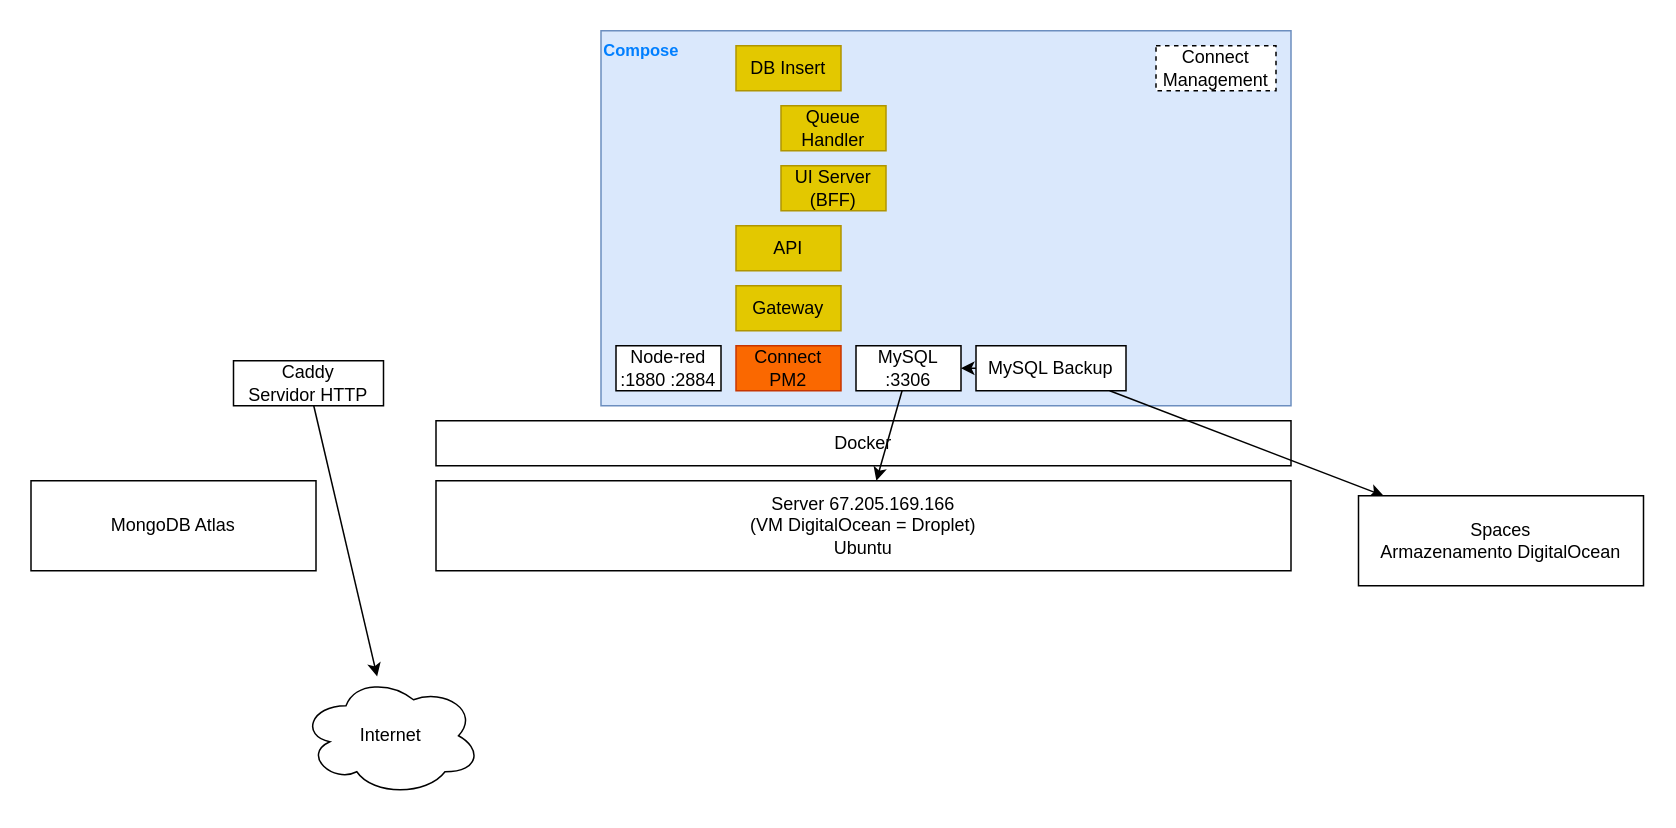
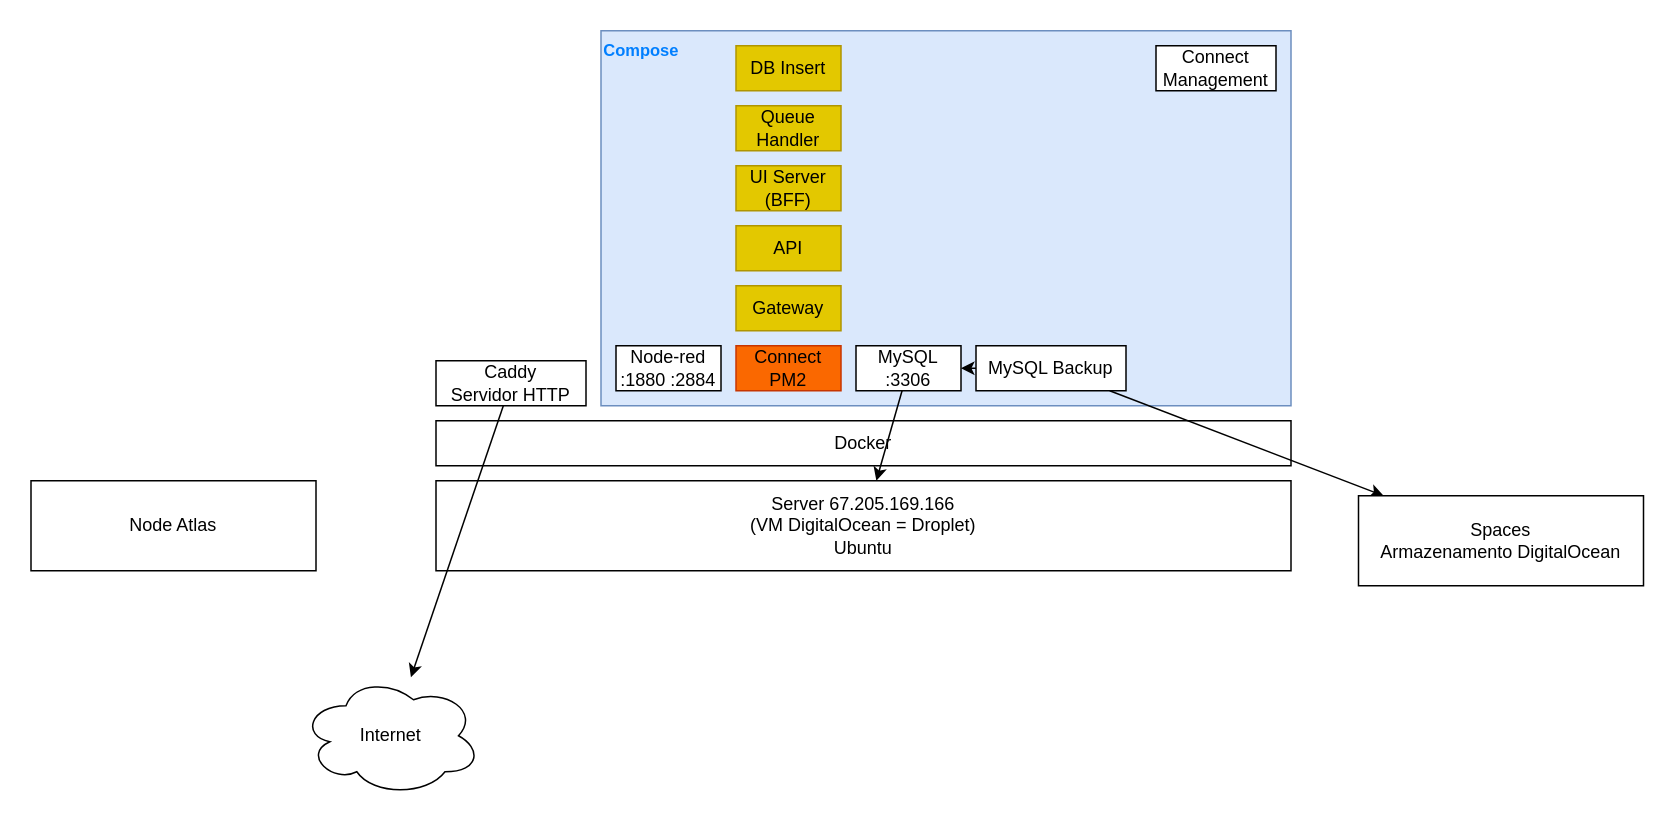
(1216, 68) -> (1216, 68)
(833, 128) -> (788, 128)
(833, 188) -> (788, 188)
(308, 383) -> (511, 383)
(173, 526) -> (173, 526)
